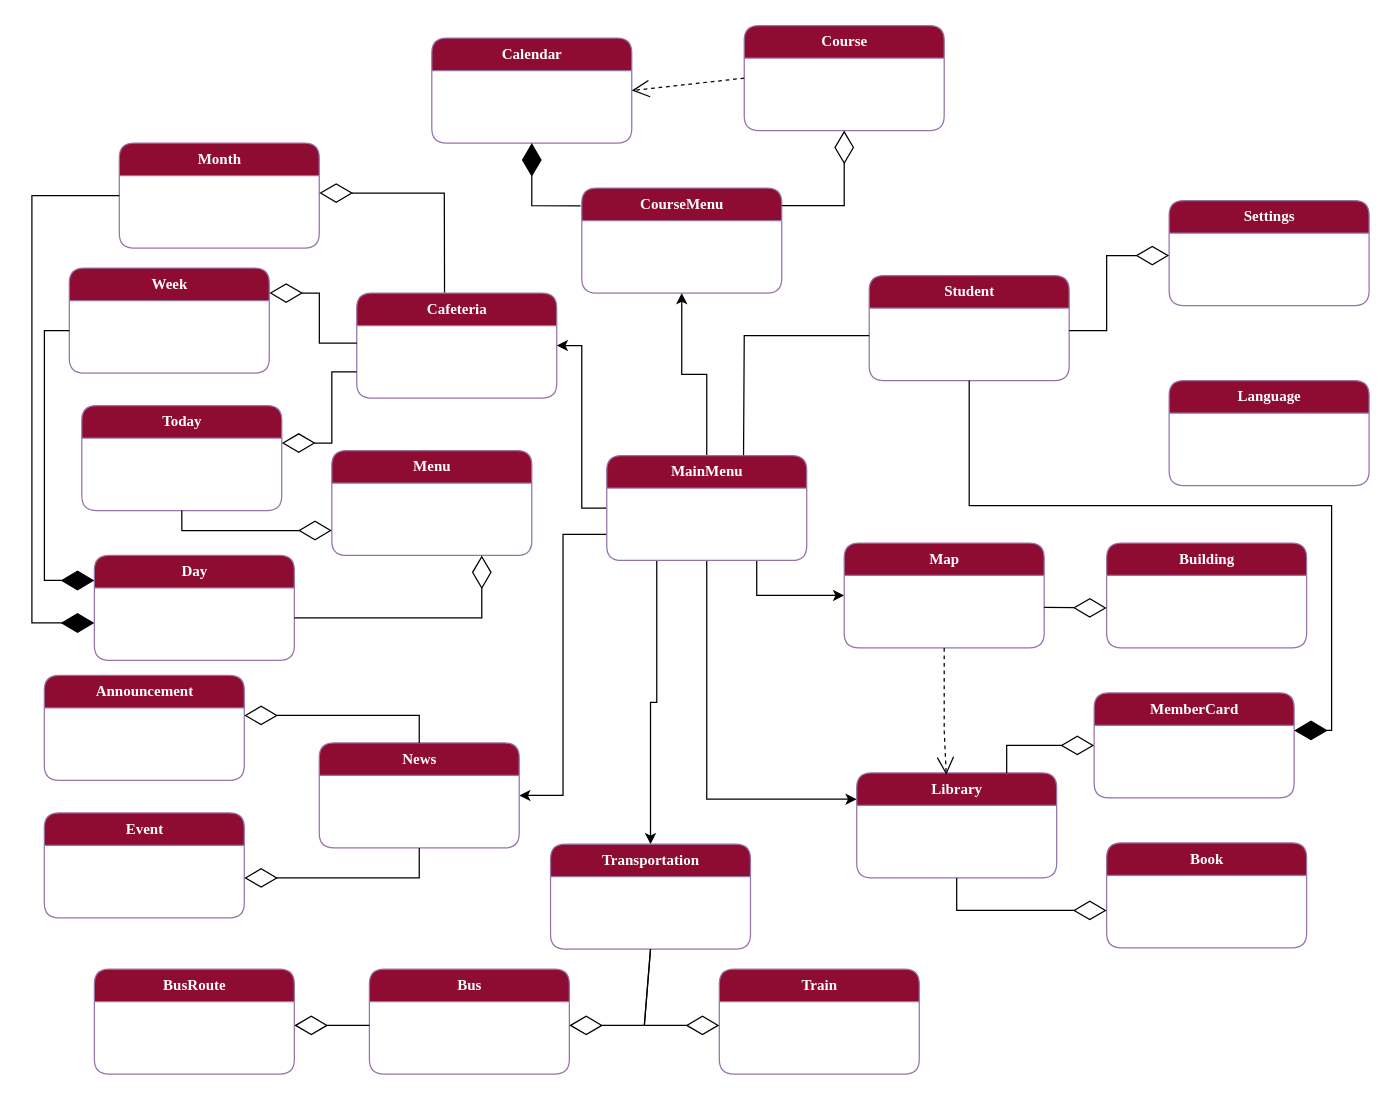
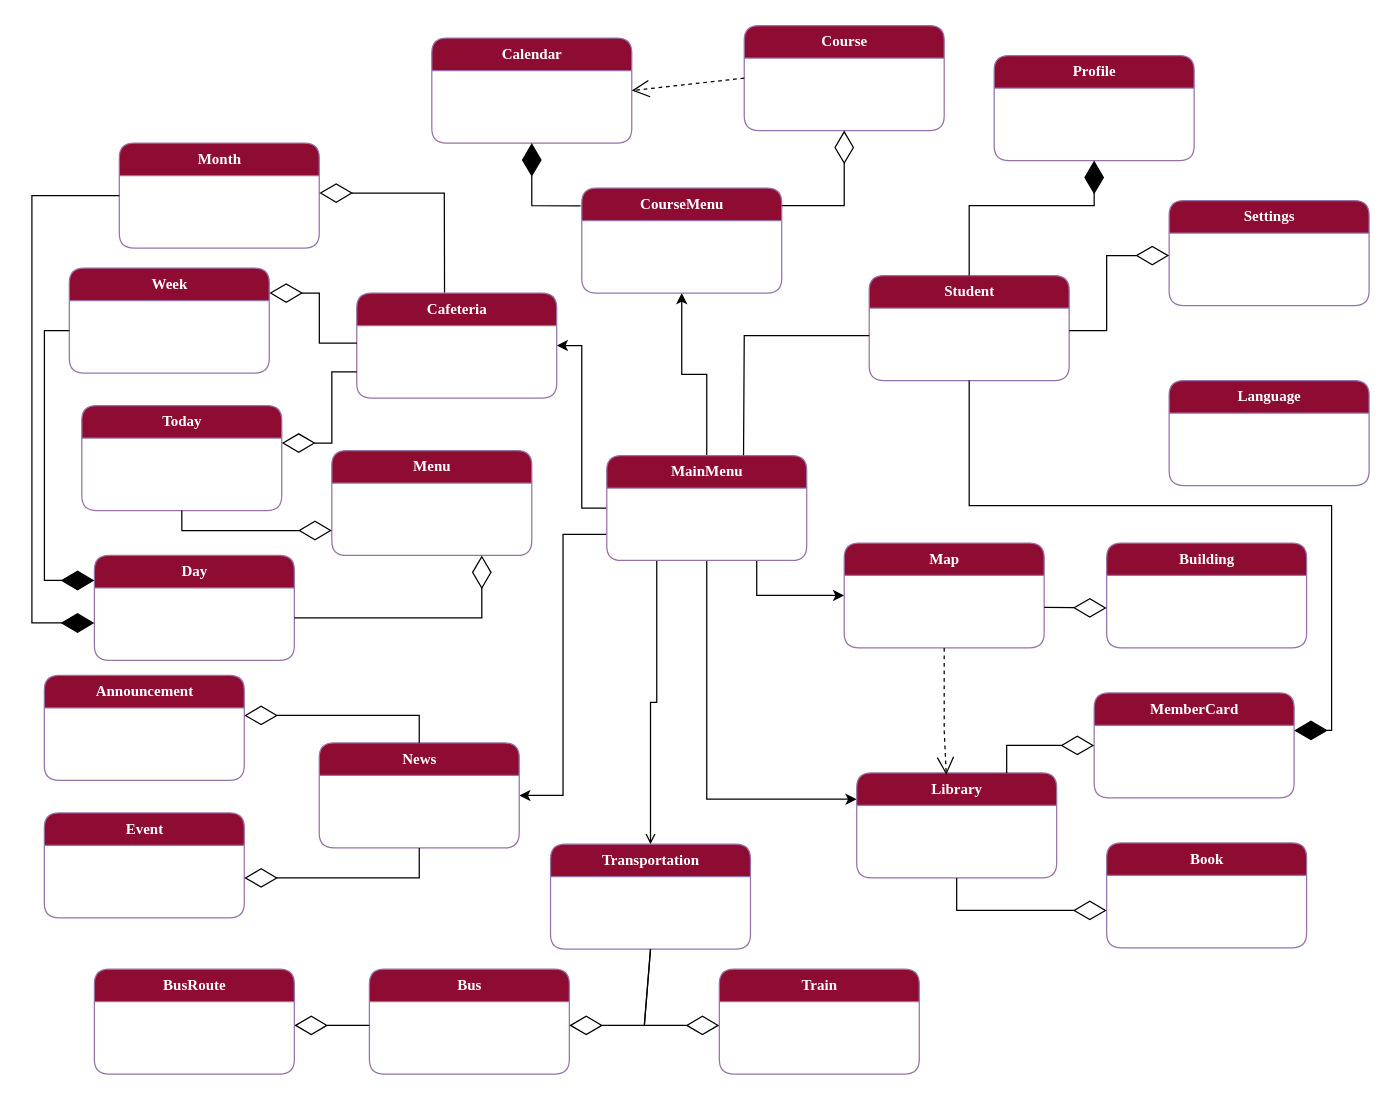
none -> (1094, 108)
none -> (1002, 206)
(651, 834) -> (651, 836)
